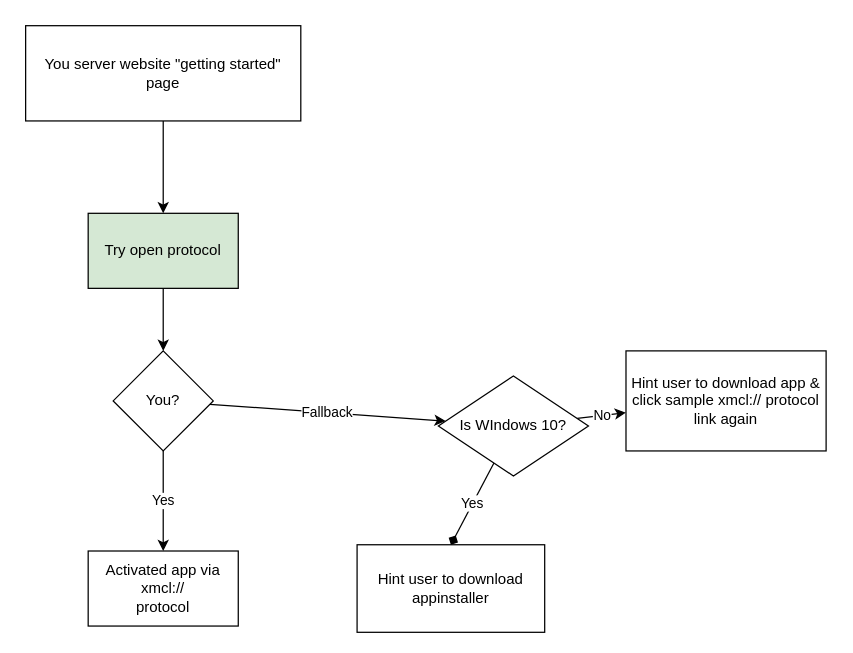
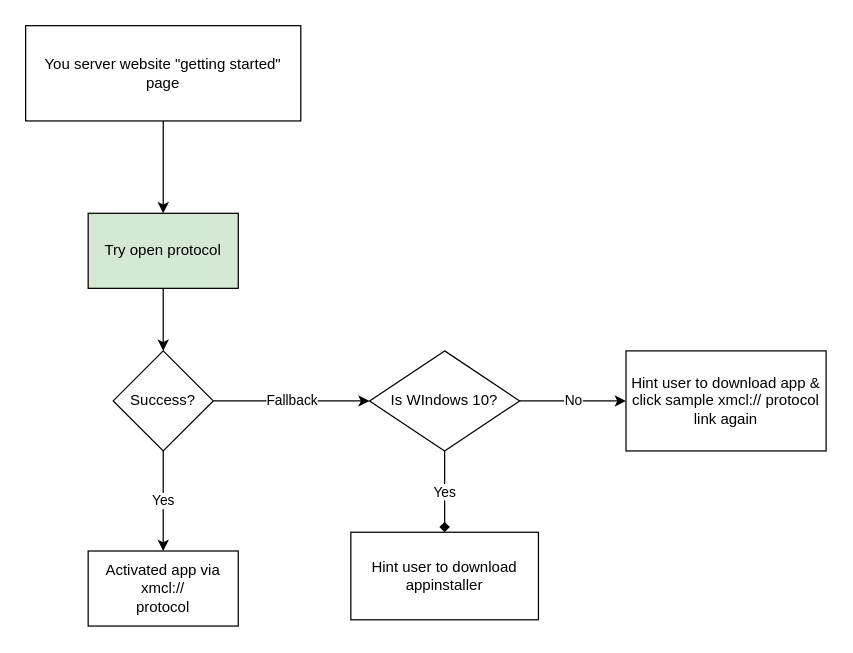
(163, 401) -> (163, 401)
(513, 426) -> (444, 401)
(451, 588) -> (444, 576)
